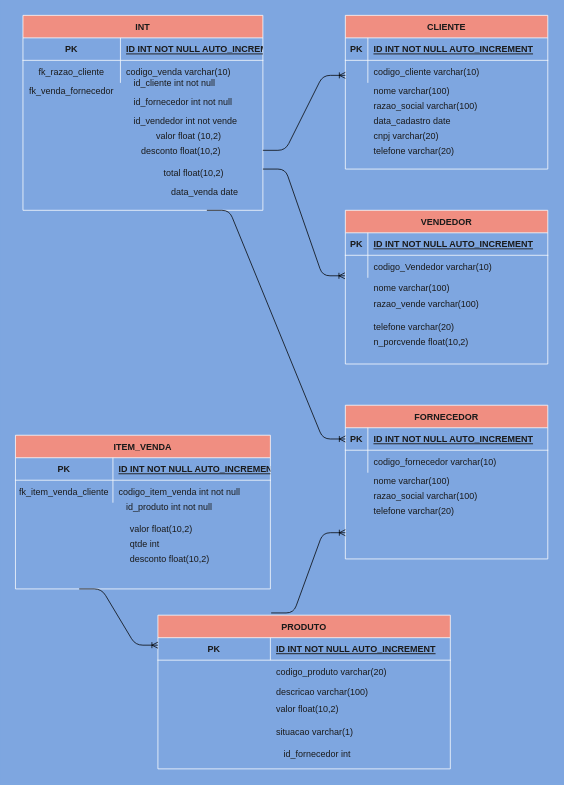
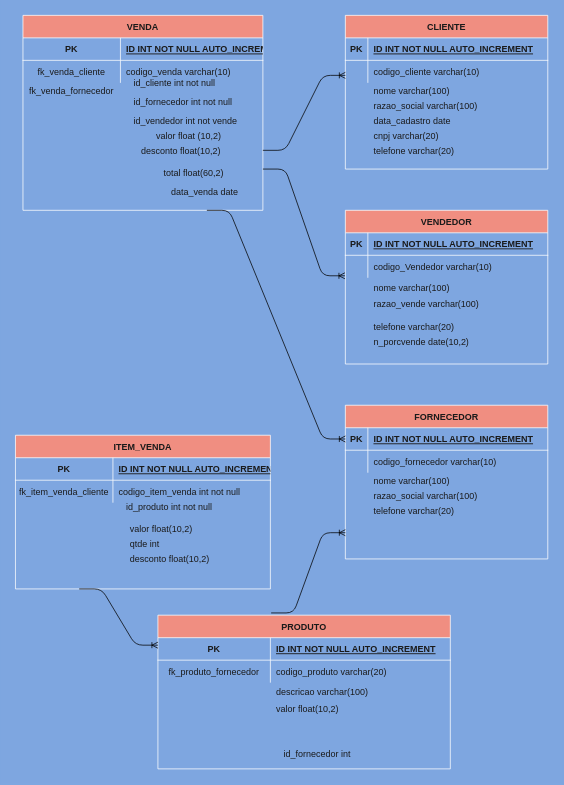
(143, 27) -> (143, 27)
(71, 72) -> (71, 72)
(202, 173) -> (202, 173)
(428, 342) -> (427, 342)
none -> (214, 672)
(360, 732) -> none
